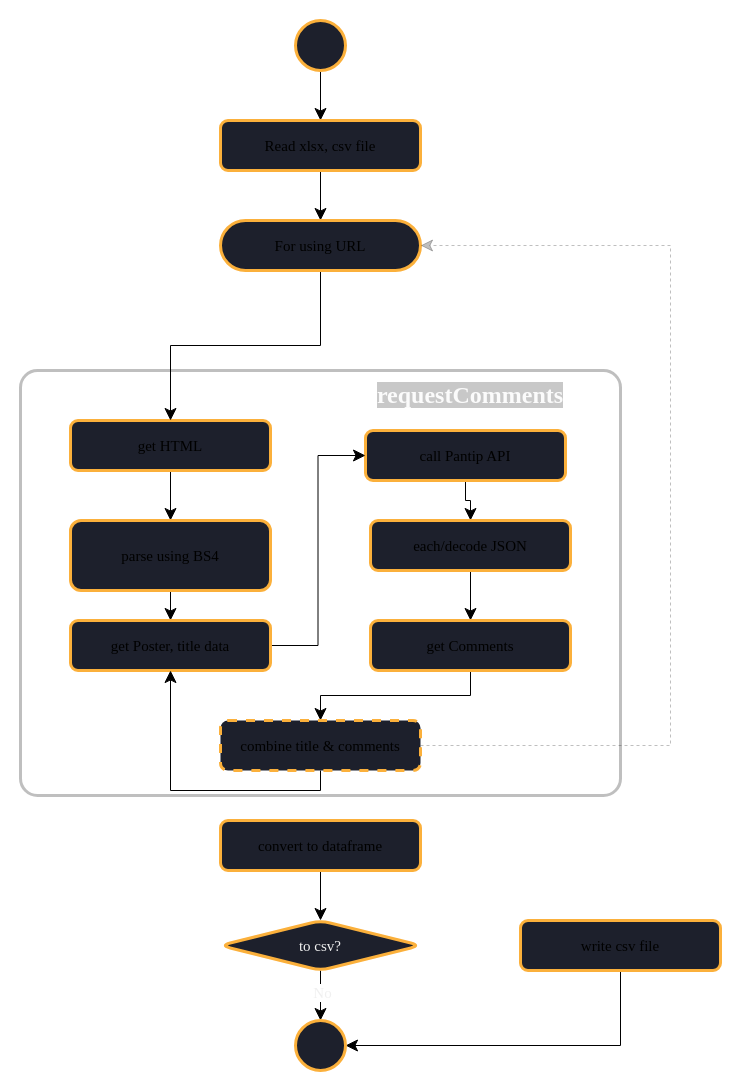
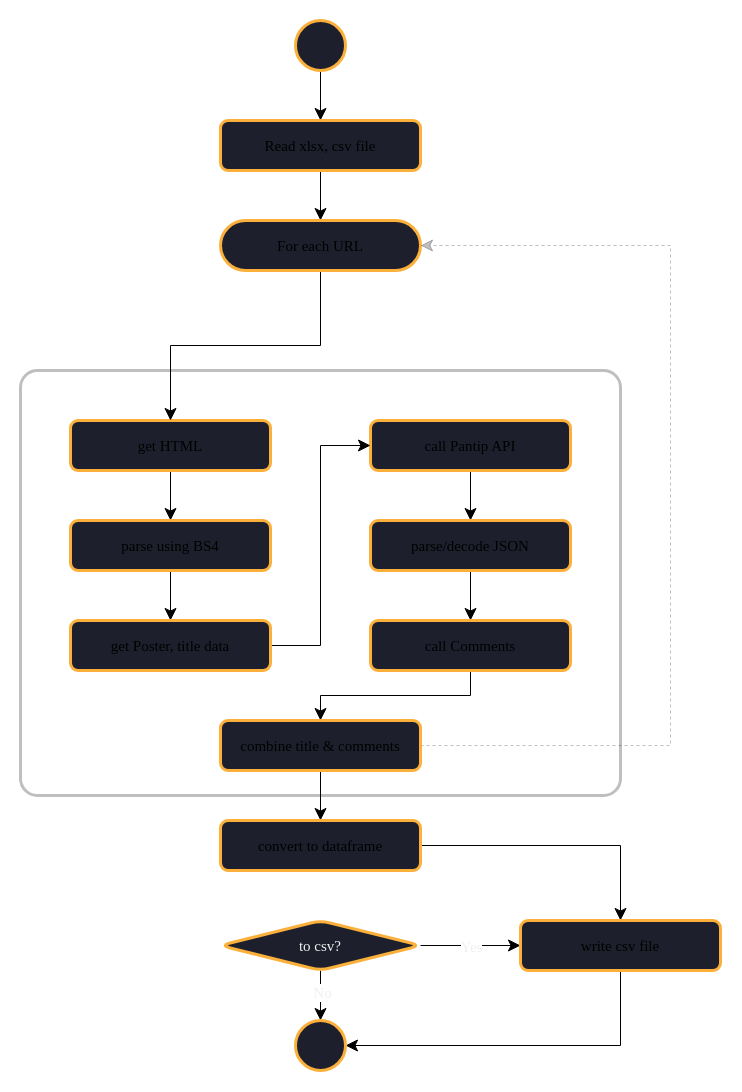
(321, 246) -> (321, 246)
(471, 396) -> none
(466, 456) -> (471, 446)
(471, 546) -> (471, 546)
(171, 556) -> (171, 546)
(471, 646) -> (471, 646)
(321, 746) -> (321, 746)
(193, 791) -> (321, 799)
(321, 891) -> (553, 846)
none -> (441, 946)
